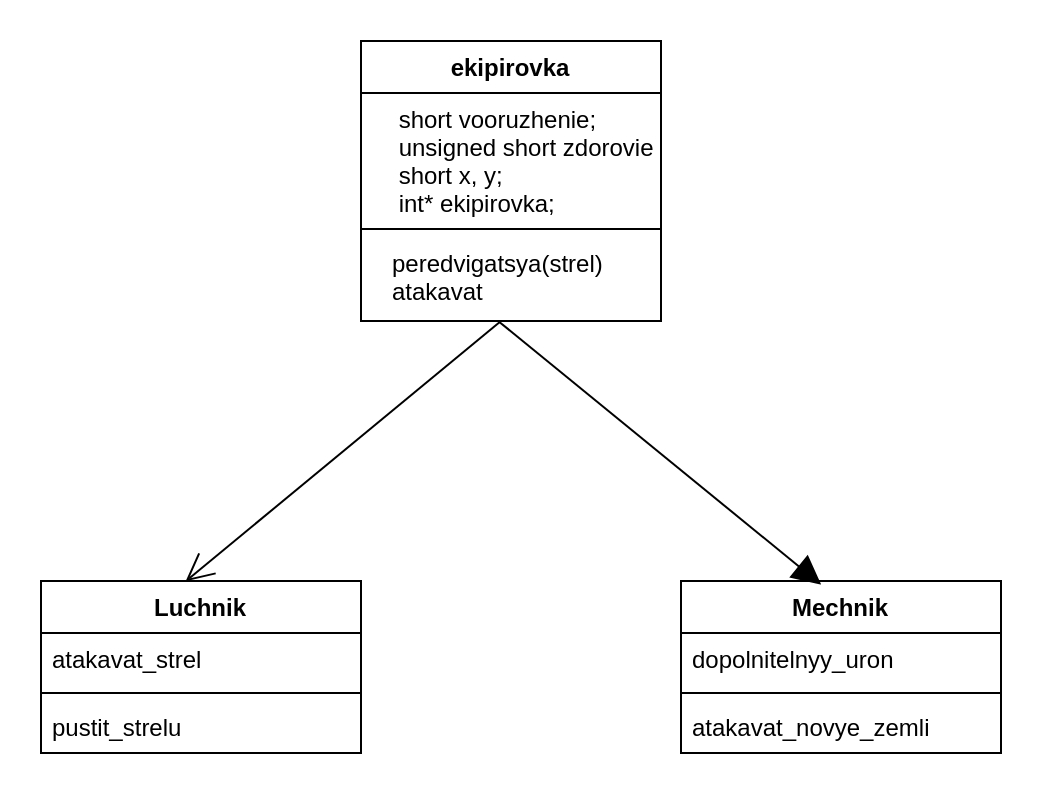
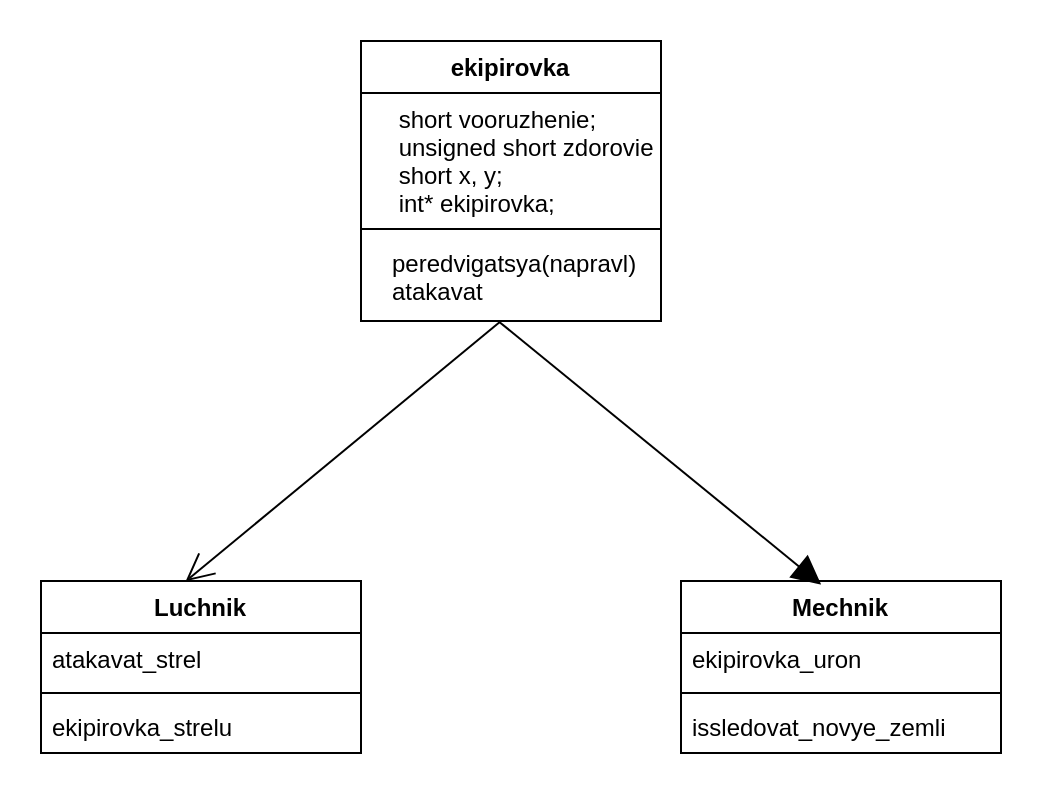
(500, 264) -> (514, 264)
(804, 660) -> (787, 660)
(133, 728) -> (157, 728)
(820, 728) -> (827, 728)
